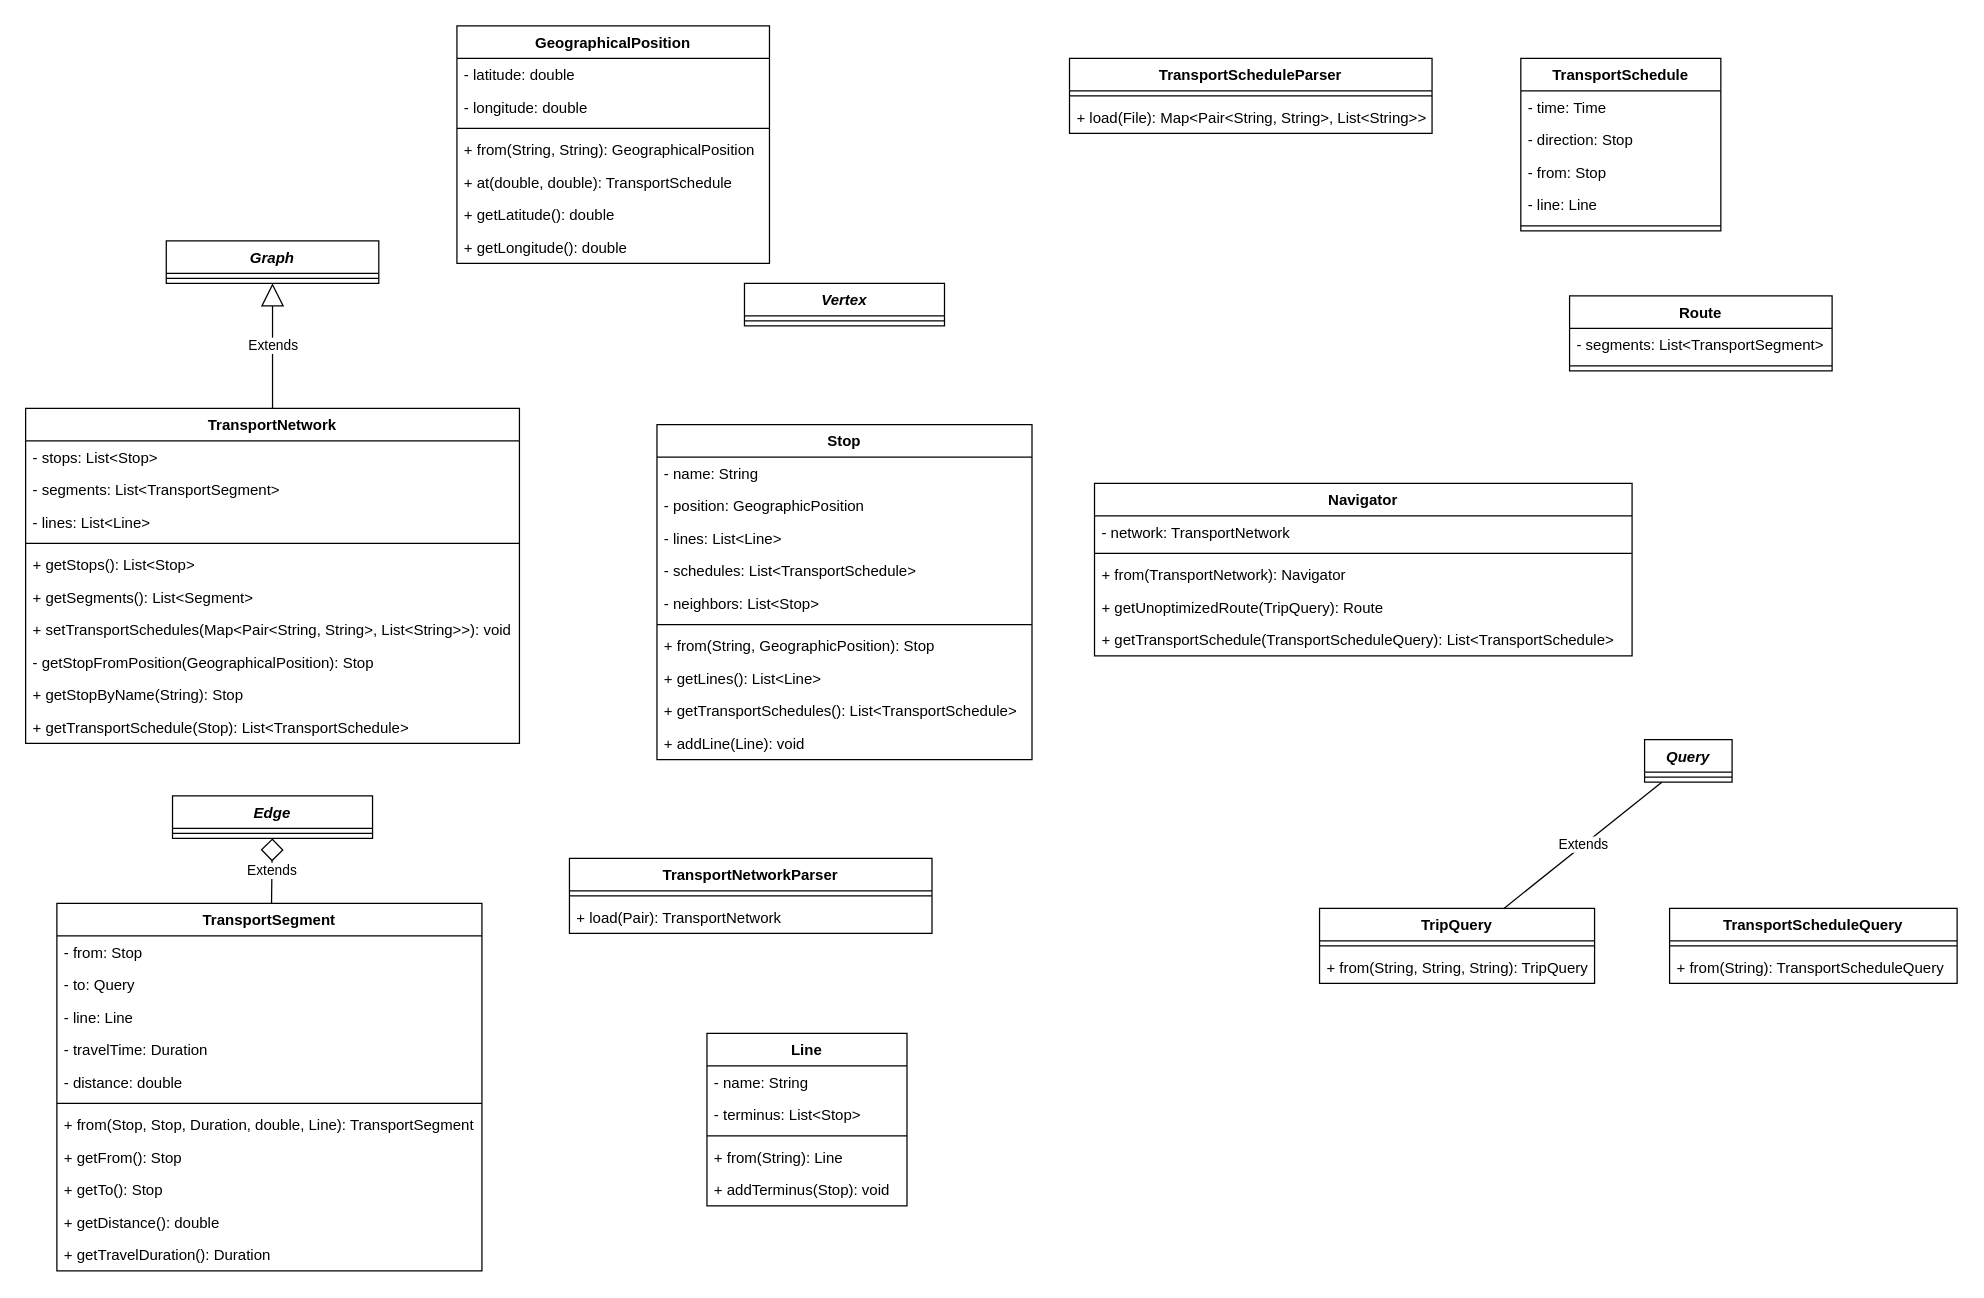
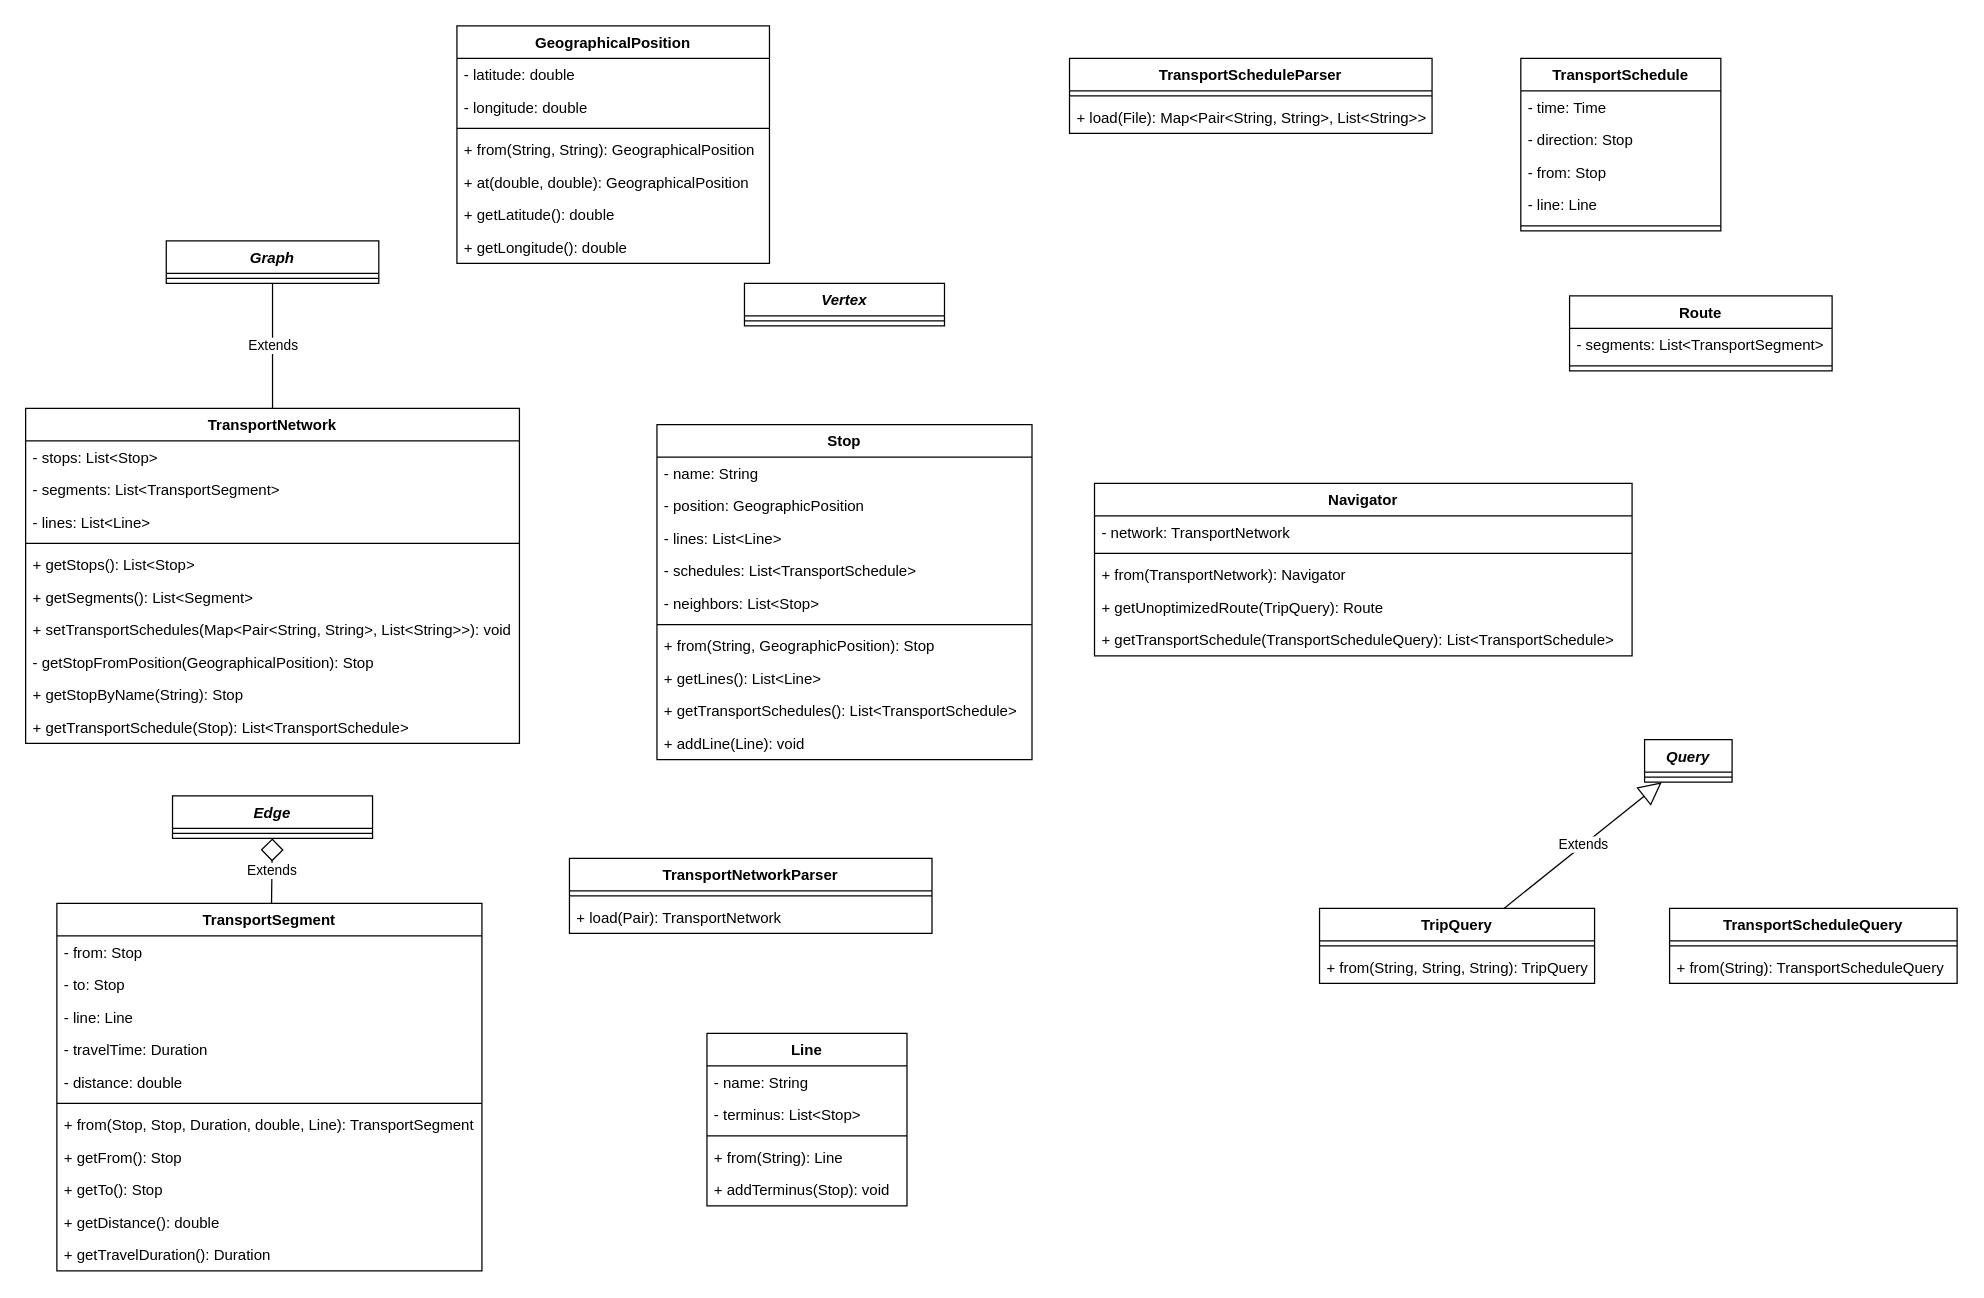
(612, 183) -> (619, 183)
(273, 307) -> (273, 297)
(1651, 791) -> (1642, 797)
(104, 985) -> (100, 985)
